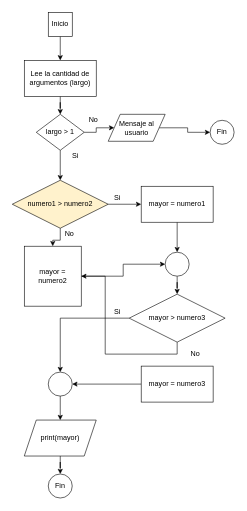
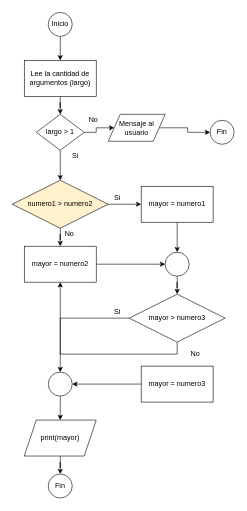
(60, 24) -> (60, 24)
(53, 276) -> (60, 264)
